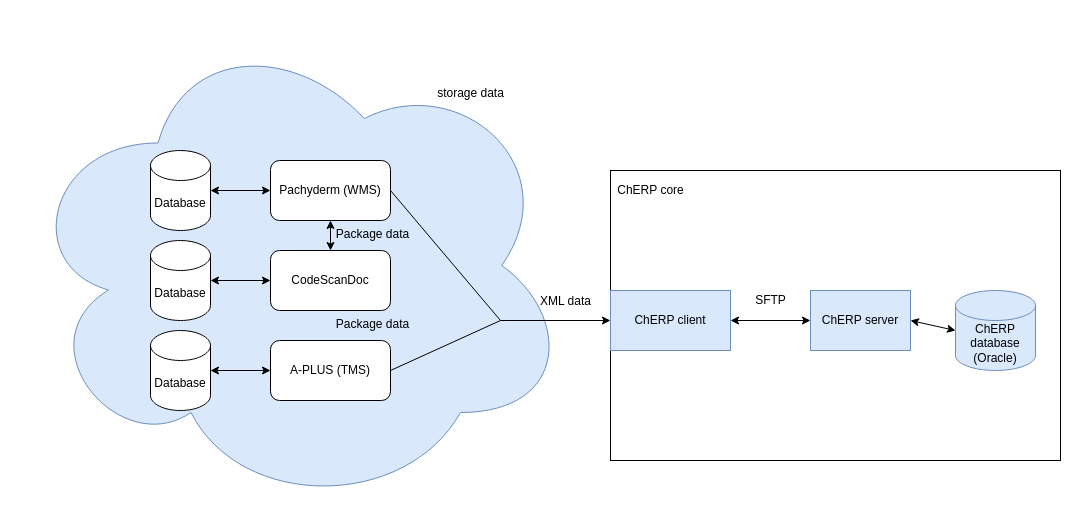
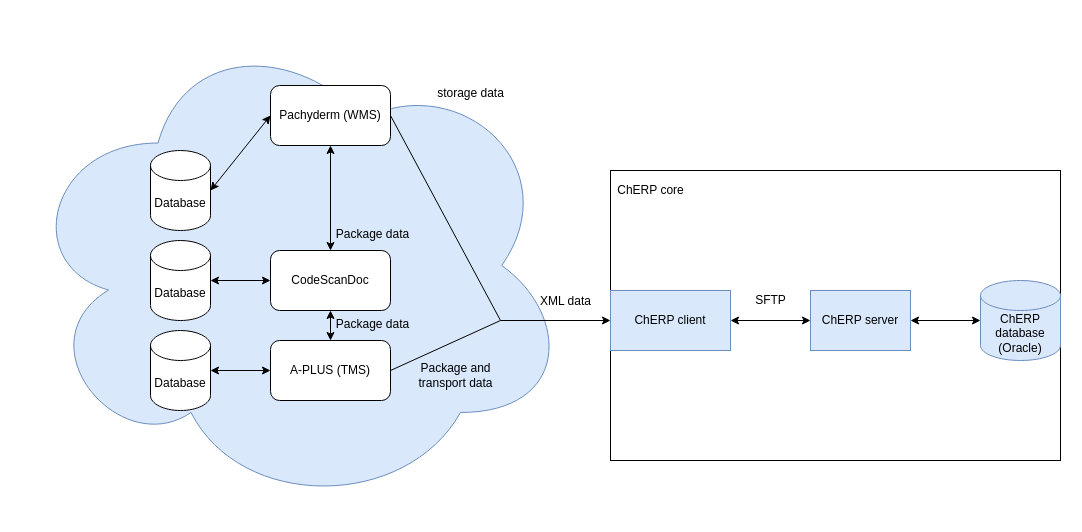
(331, 191) -> (331, 116)
none -> (331, 326)
(996, 331) -> (1021, 321)
none -> (456, 376)
